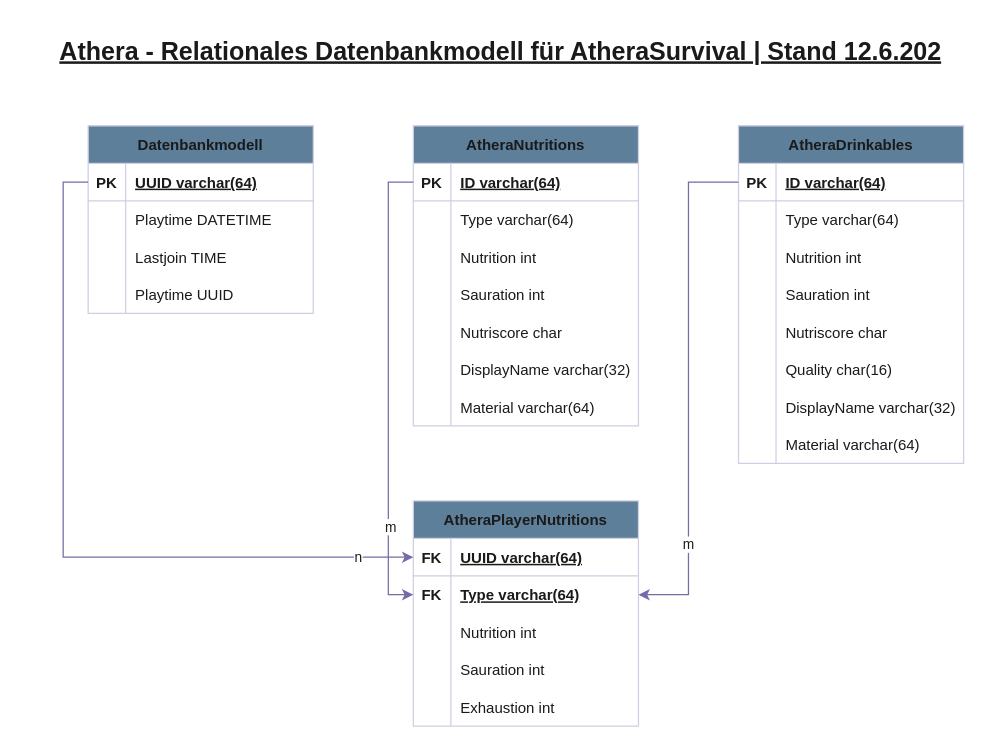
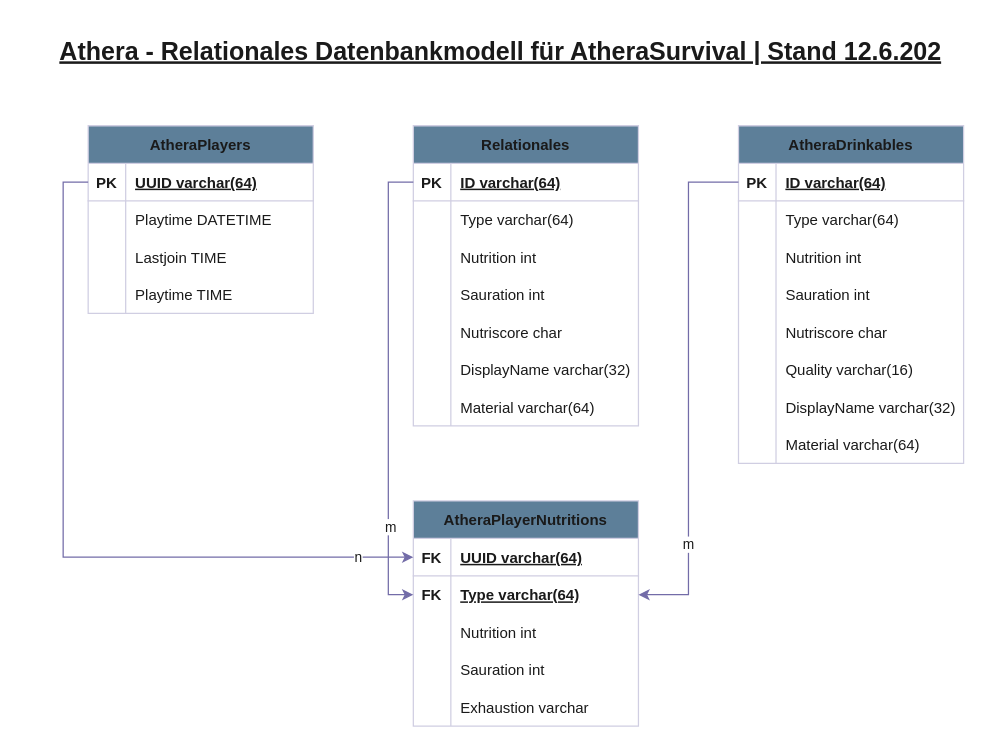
(200, 145) -> (200, 145)
(525, 145) -> (525, 145)
(184, 295) -> (184, 295)
(846, 370) -> (859, 370)
(513, 708) -> (532, 708)
